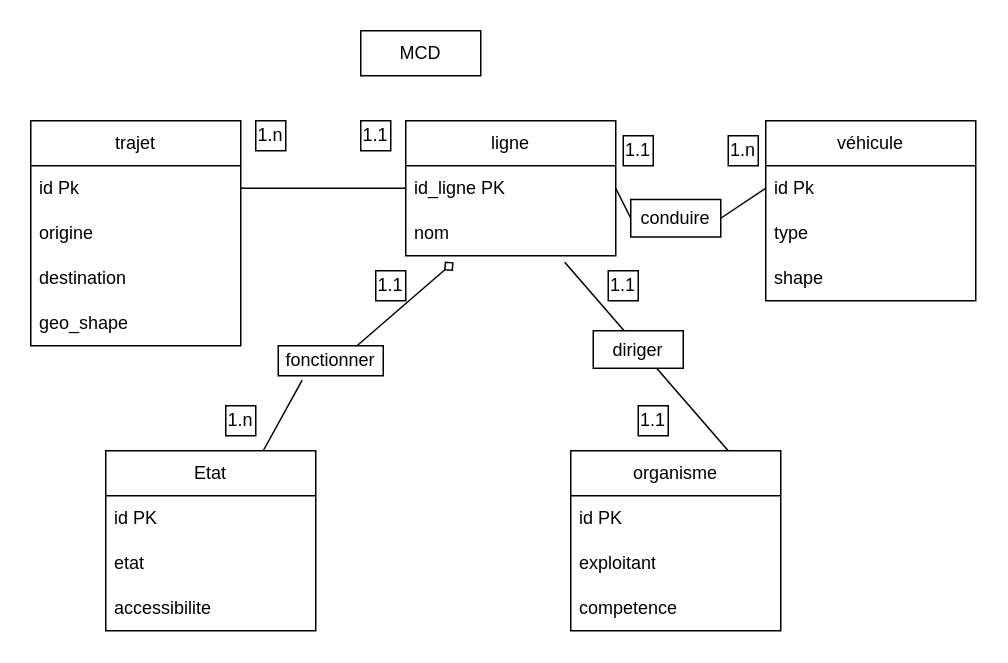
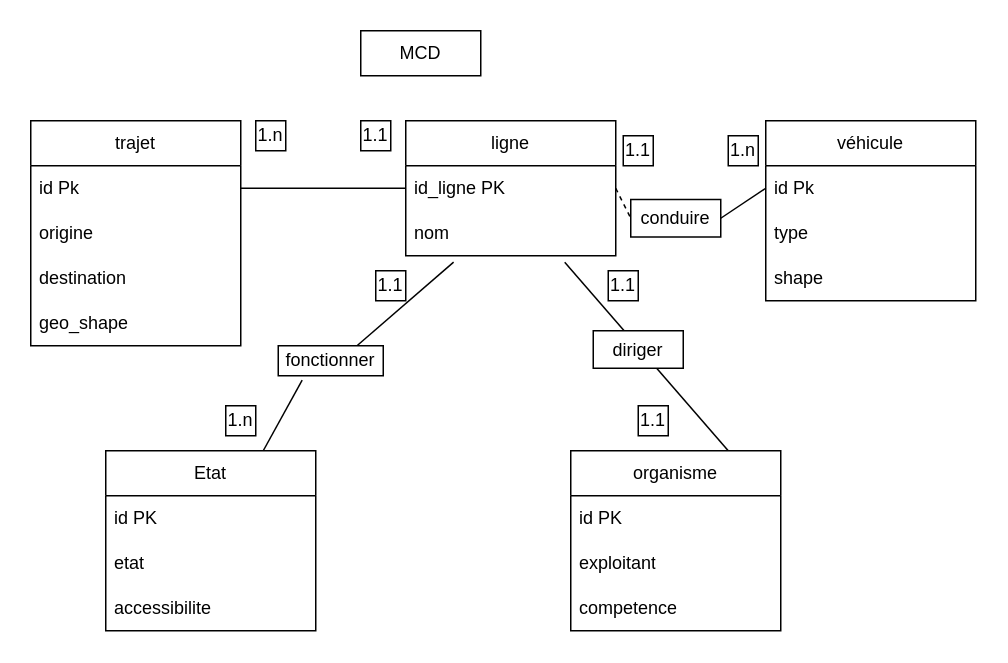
(623, 202) -> (623, 202)
(444, 270) -> (448, 267)
